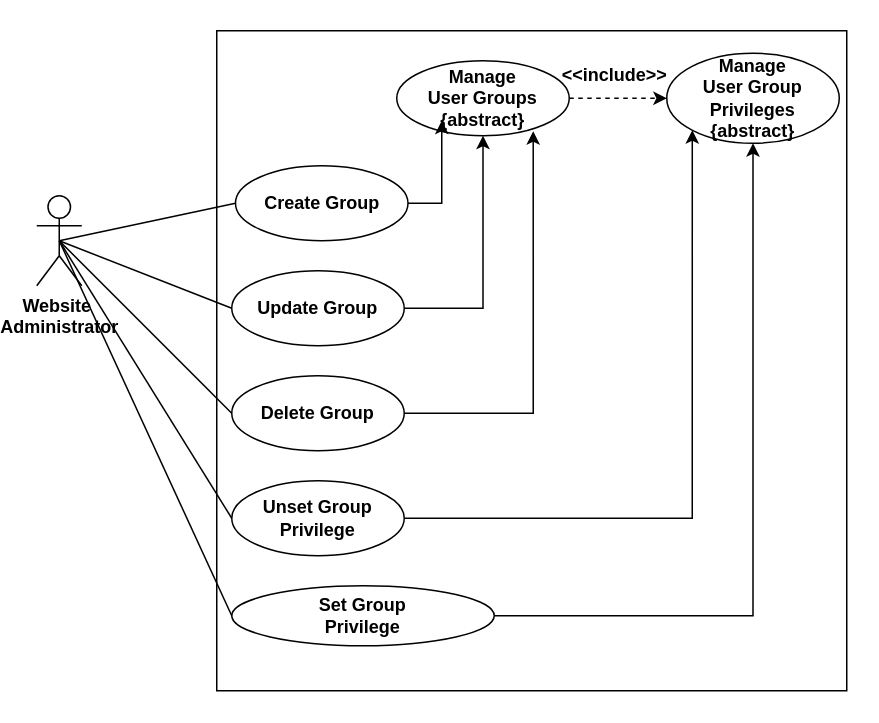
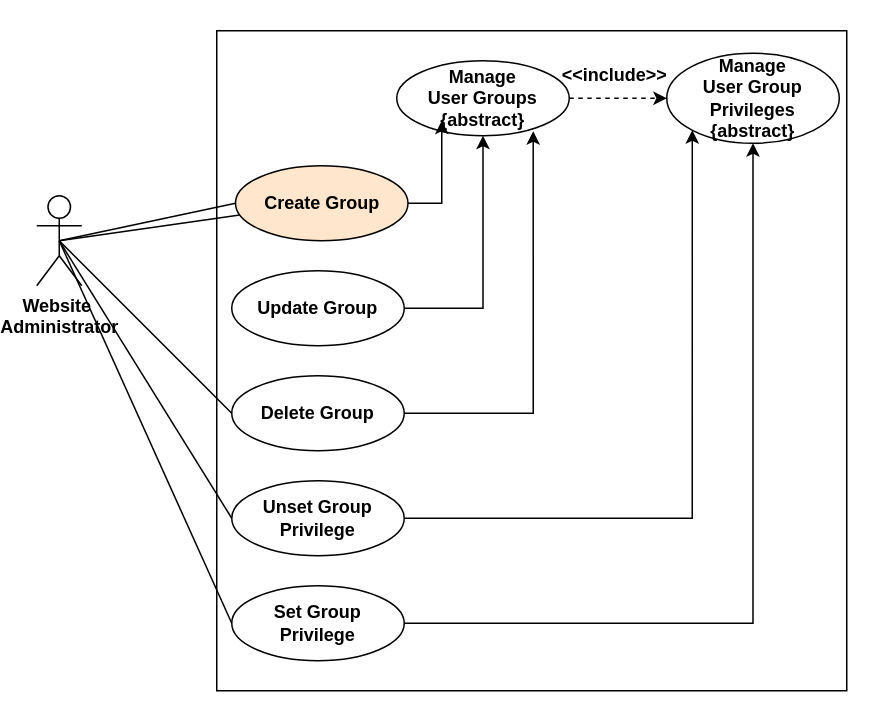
(322, 203) -> (322, 203)
(148, 275) -> (156, 227)
(363, 616) -> (318, 623)
